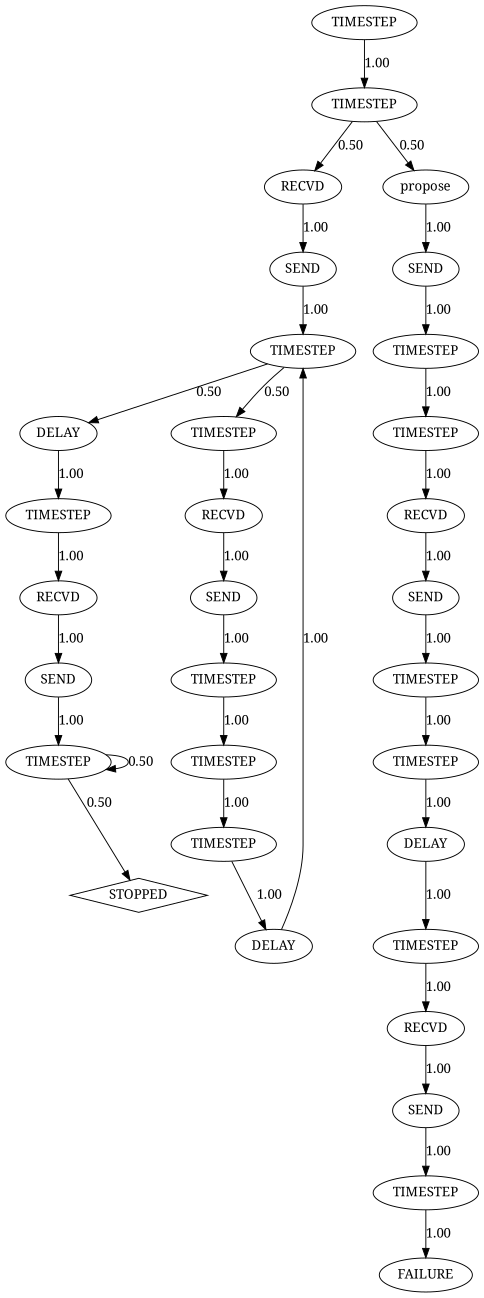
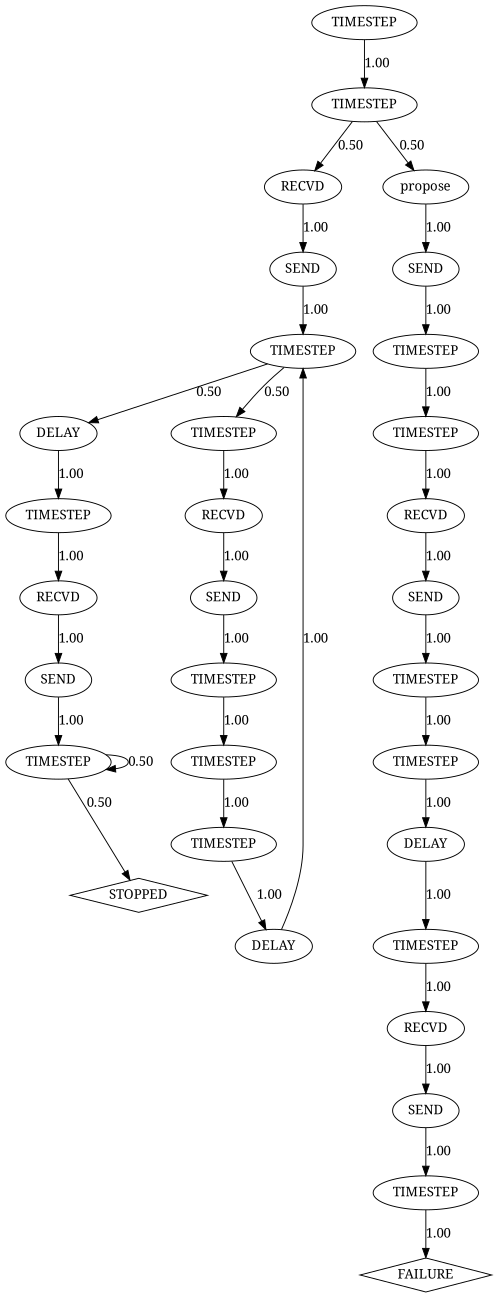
(426, 1275) -> (426, 1275)
